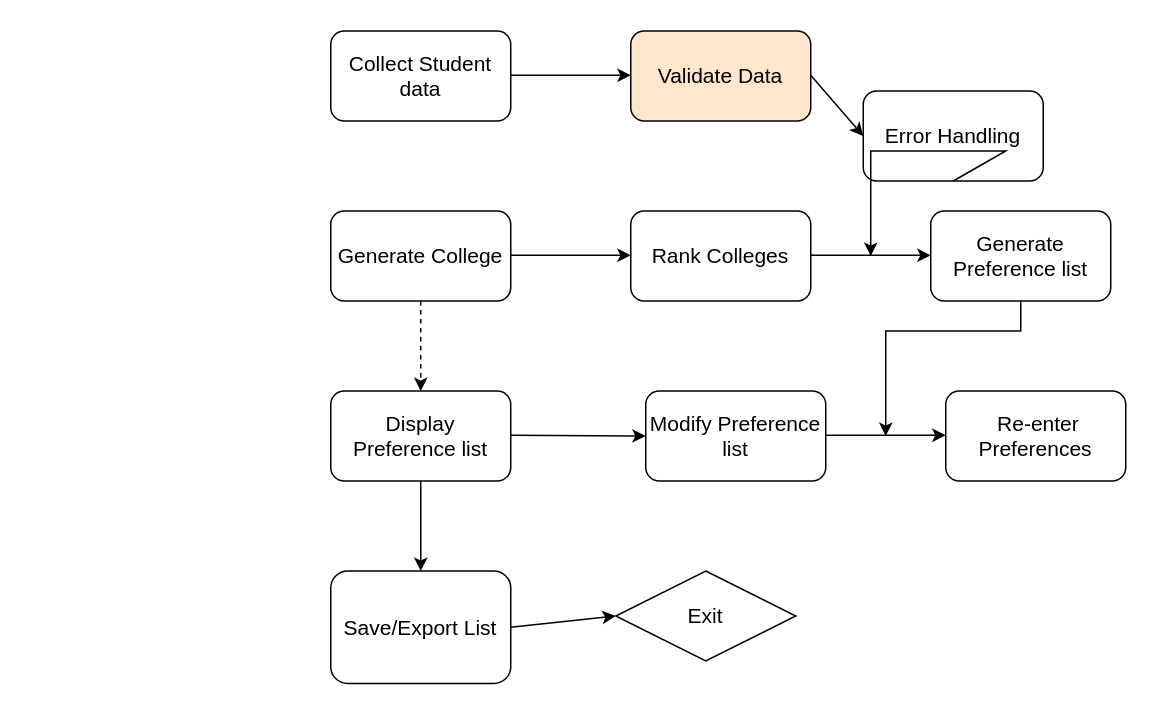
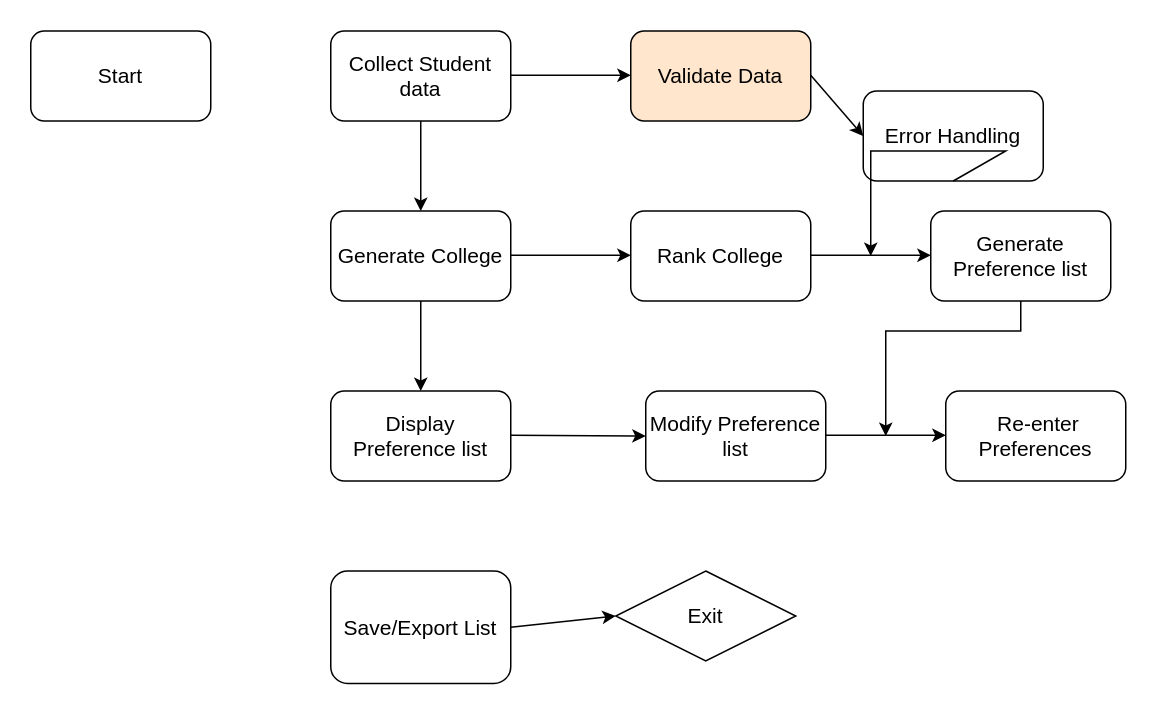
none -> (121, 76)
none -> (421, 161)
(721, 256) -> (721, 256)
(421, 342) -> (421, 342)
(421, 521) -> none
